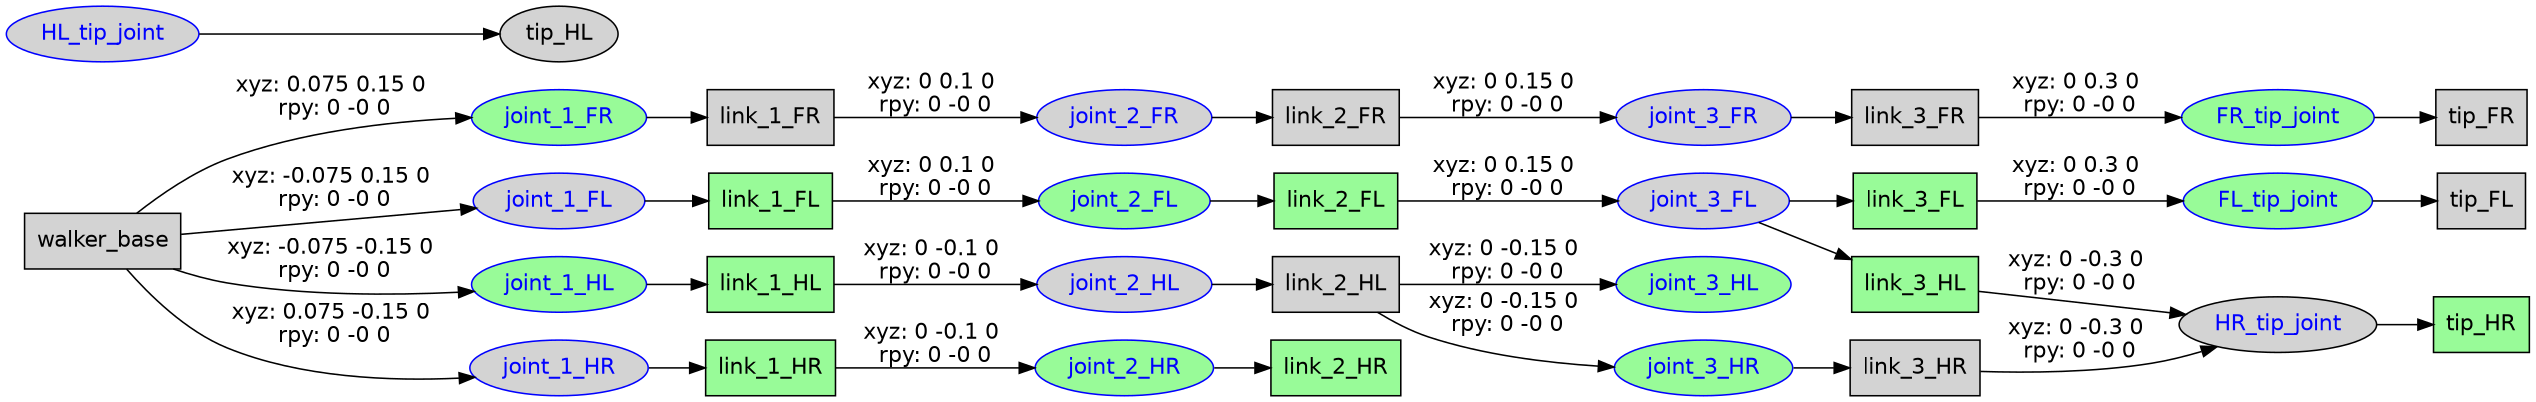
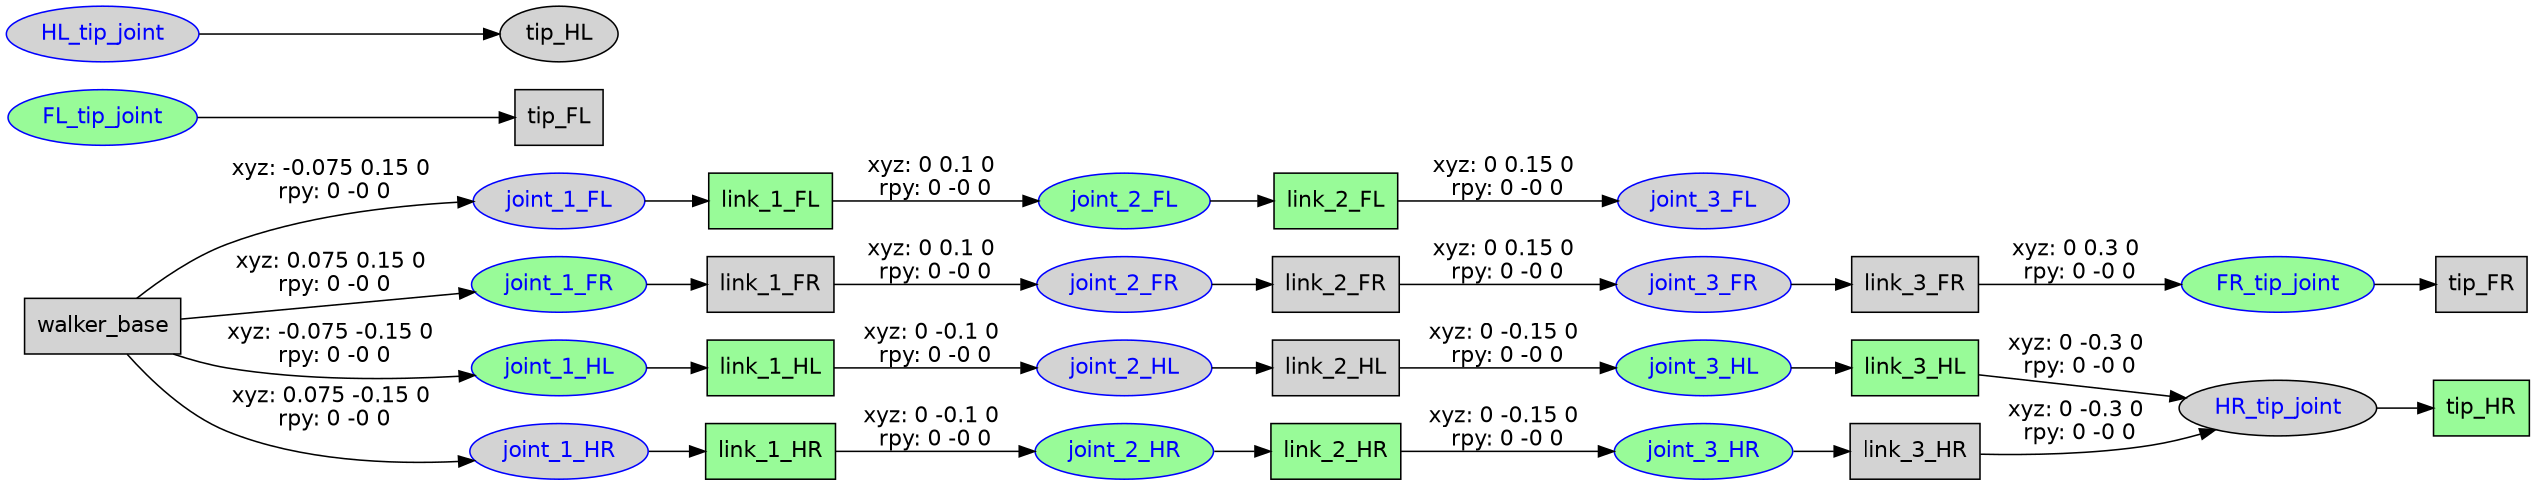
(1915, 201) -> none
(1797, 238) -> (1813, 368)
(1484, 352) -> (1499, 451)
